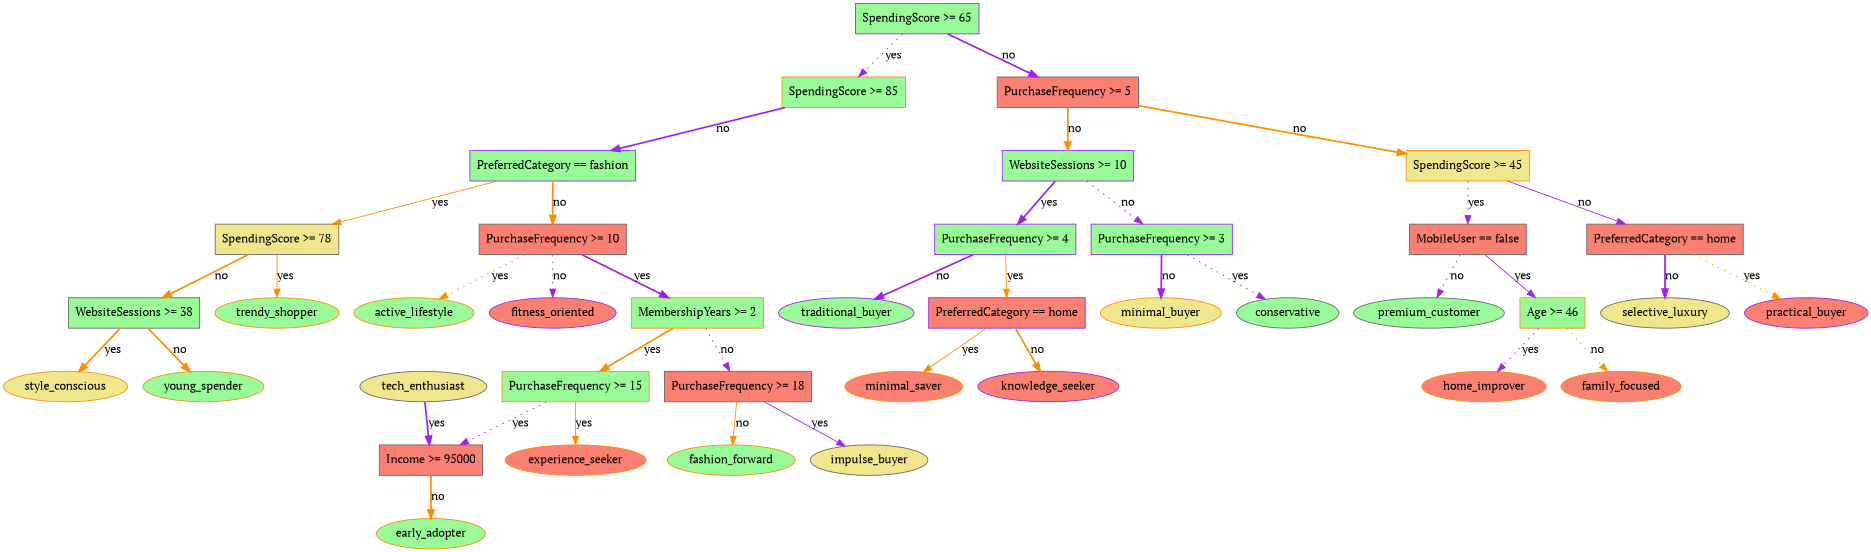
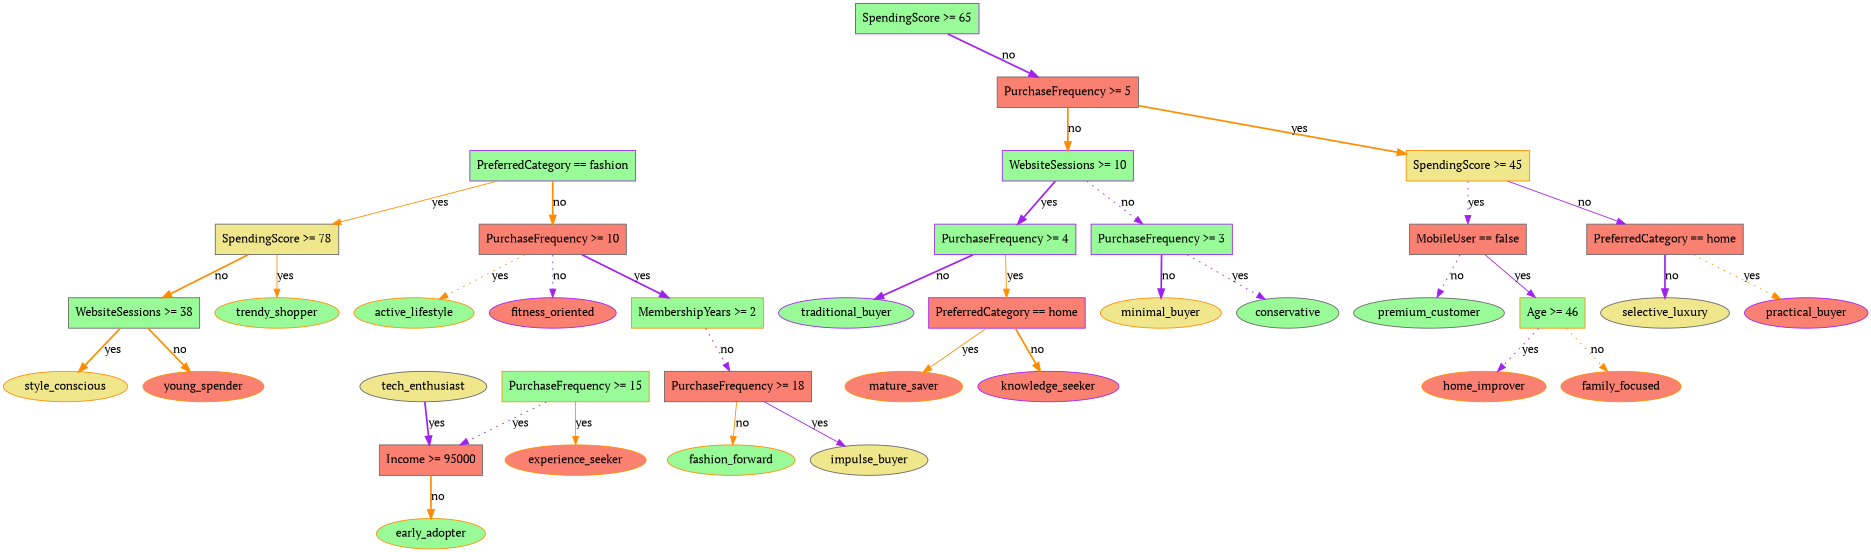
(844, 92) -> none
(1300, 129) -> (1300, 129)
(640, 348) -> none
(203, 387) -> (203, 387)
(904, 387) -> (904, 387)
